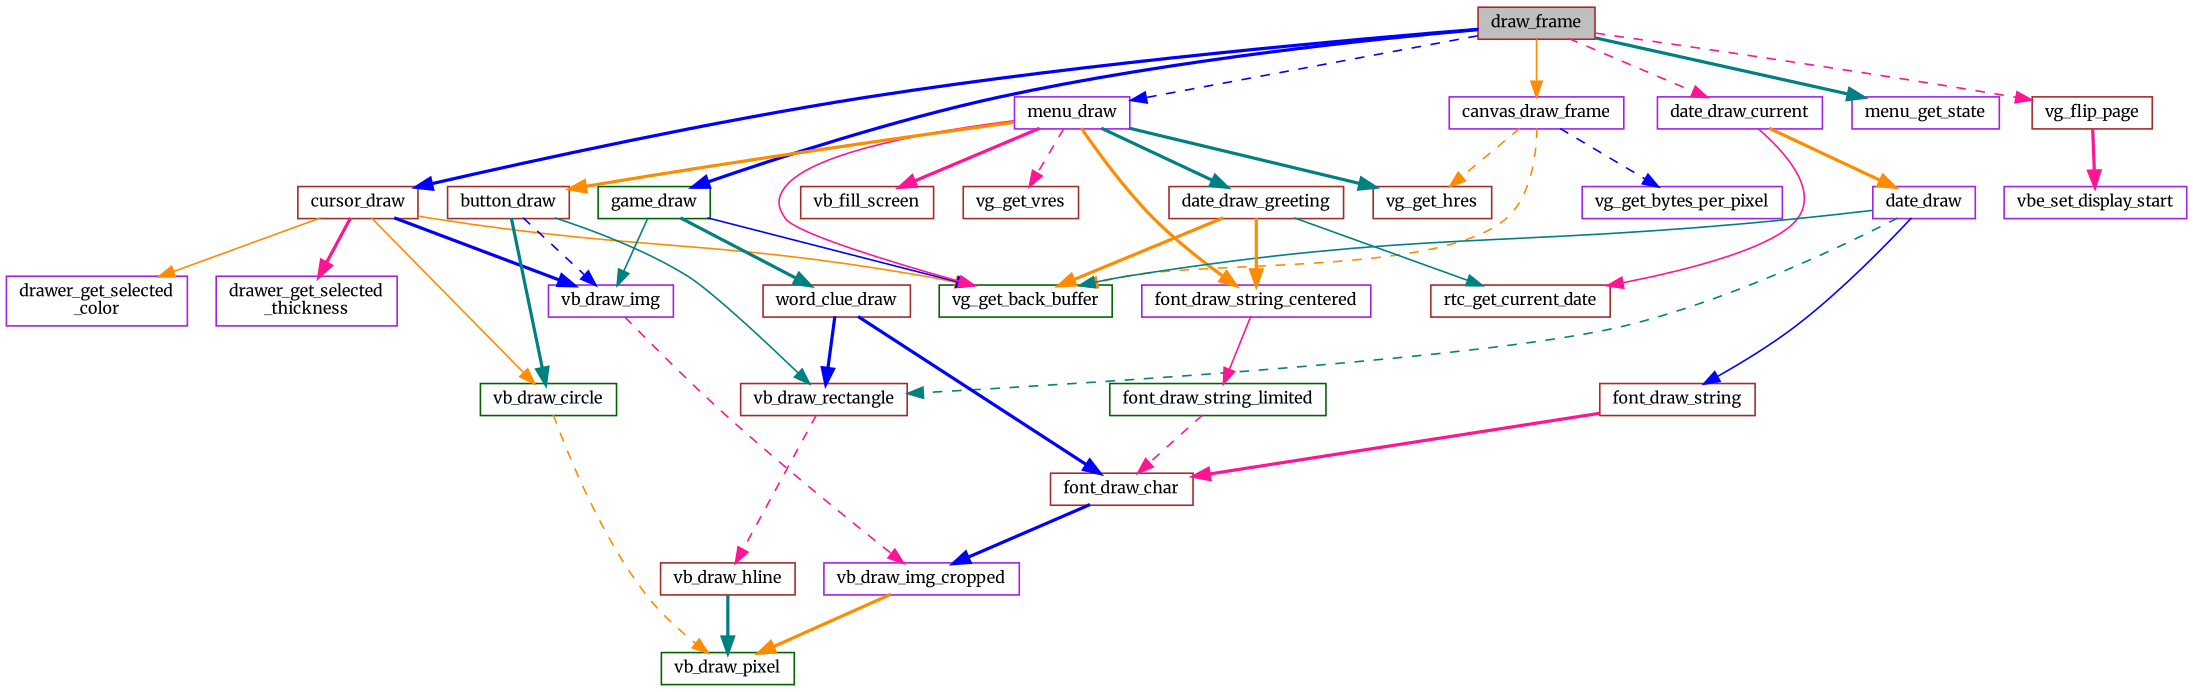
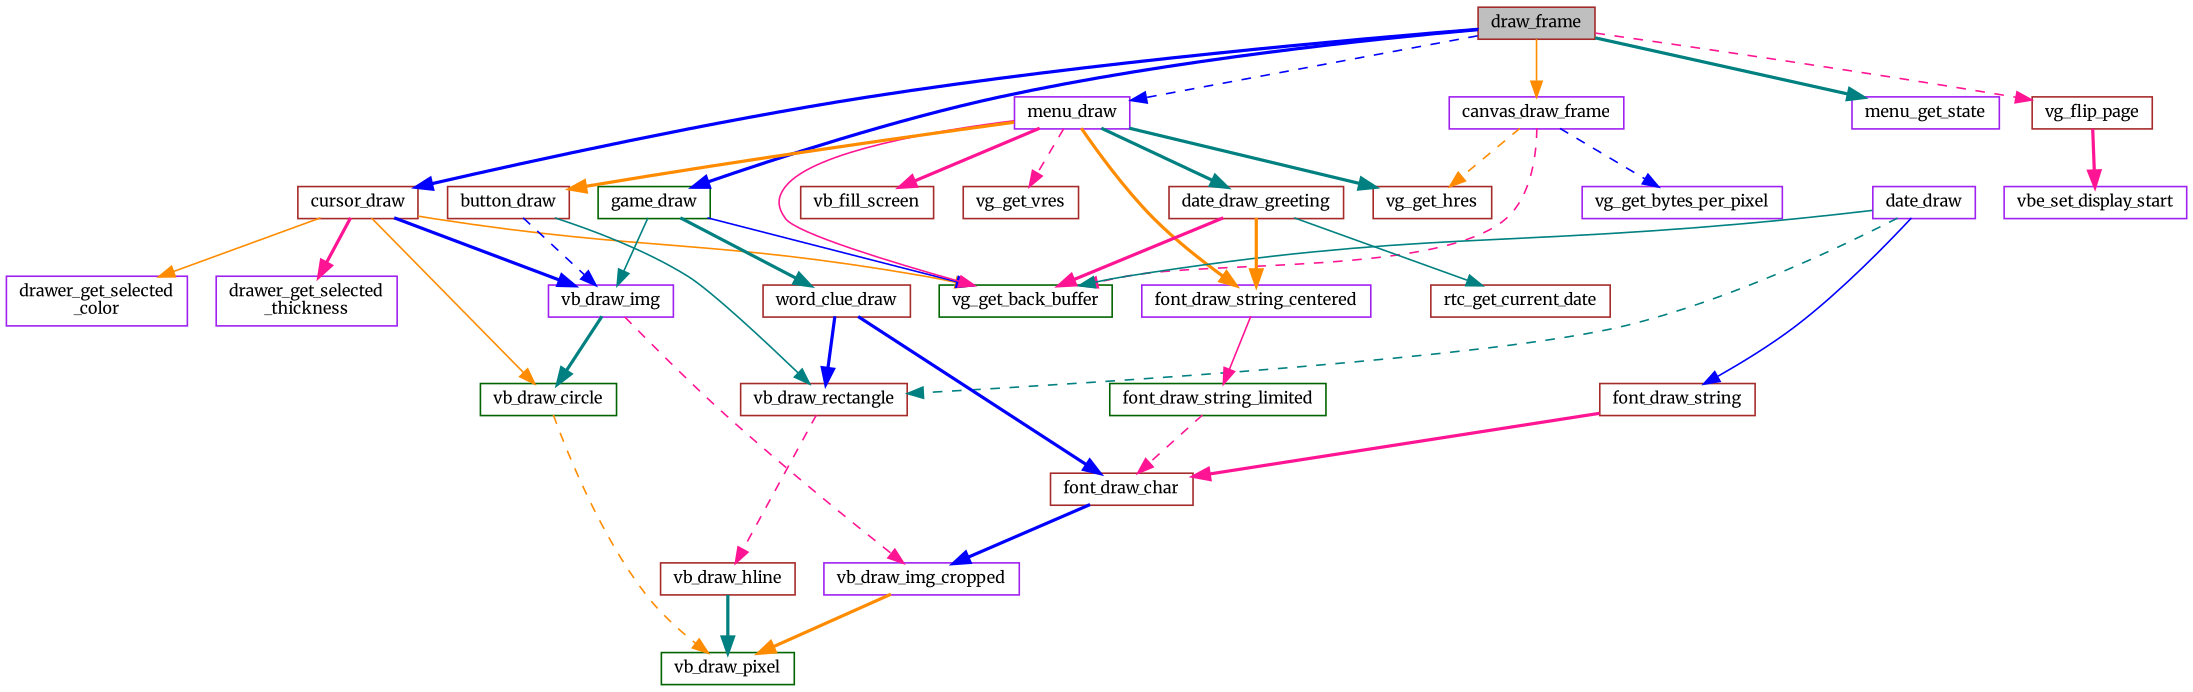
(1740, 113) -> none
(1148, 249) -> (1148, 249)
(1354, 260) -> (1354, 260)
(527, 293) -> (584, 344)
